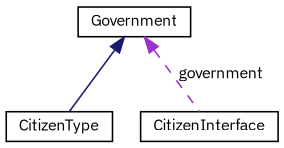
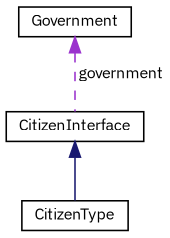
(92, 81) -> (75, 179)
